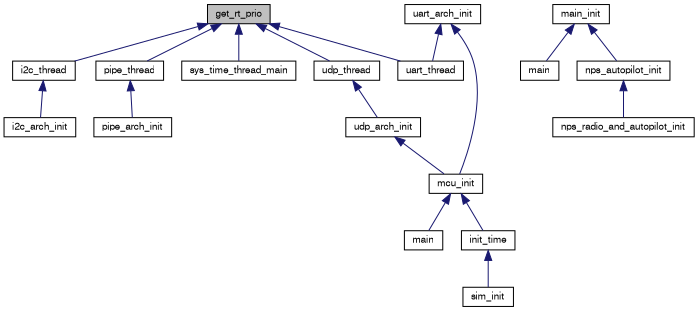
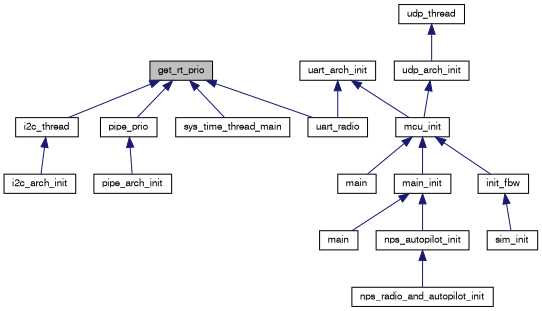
(297, 45) -> none
(130, 71) -> (129, 127)
(431, 71) -> (338, 127)
none -> (423, 161)
(488, 240) -> (503, 184)
